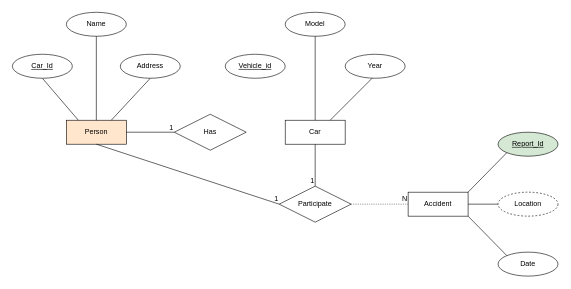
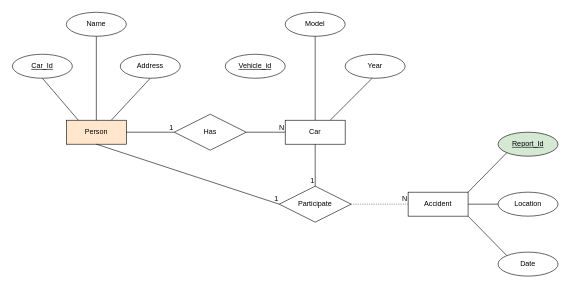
none -> (265, 132)
(528, 204) -> (528, 204)
